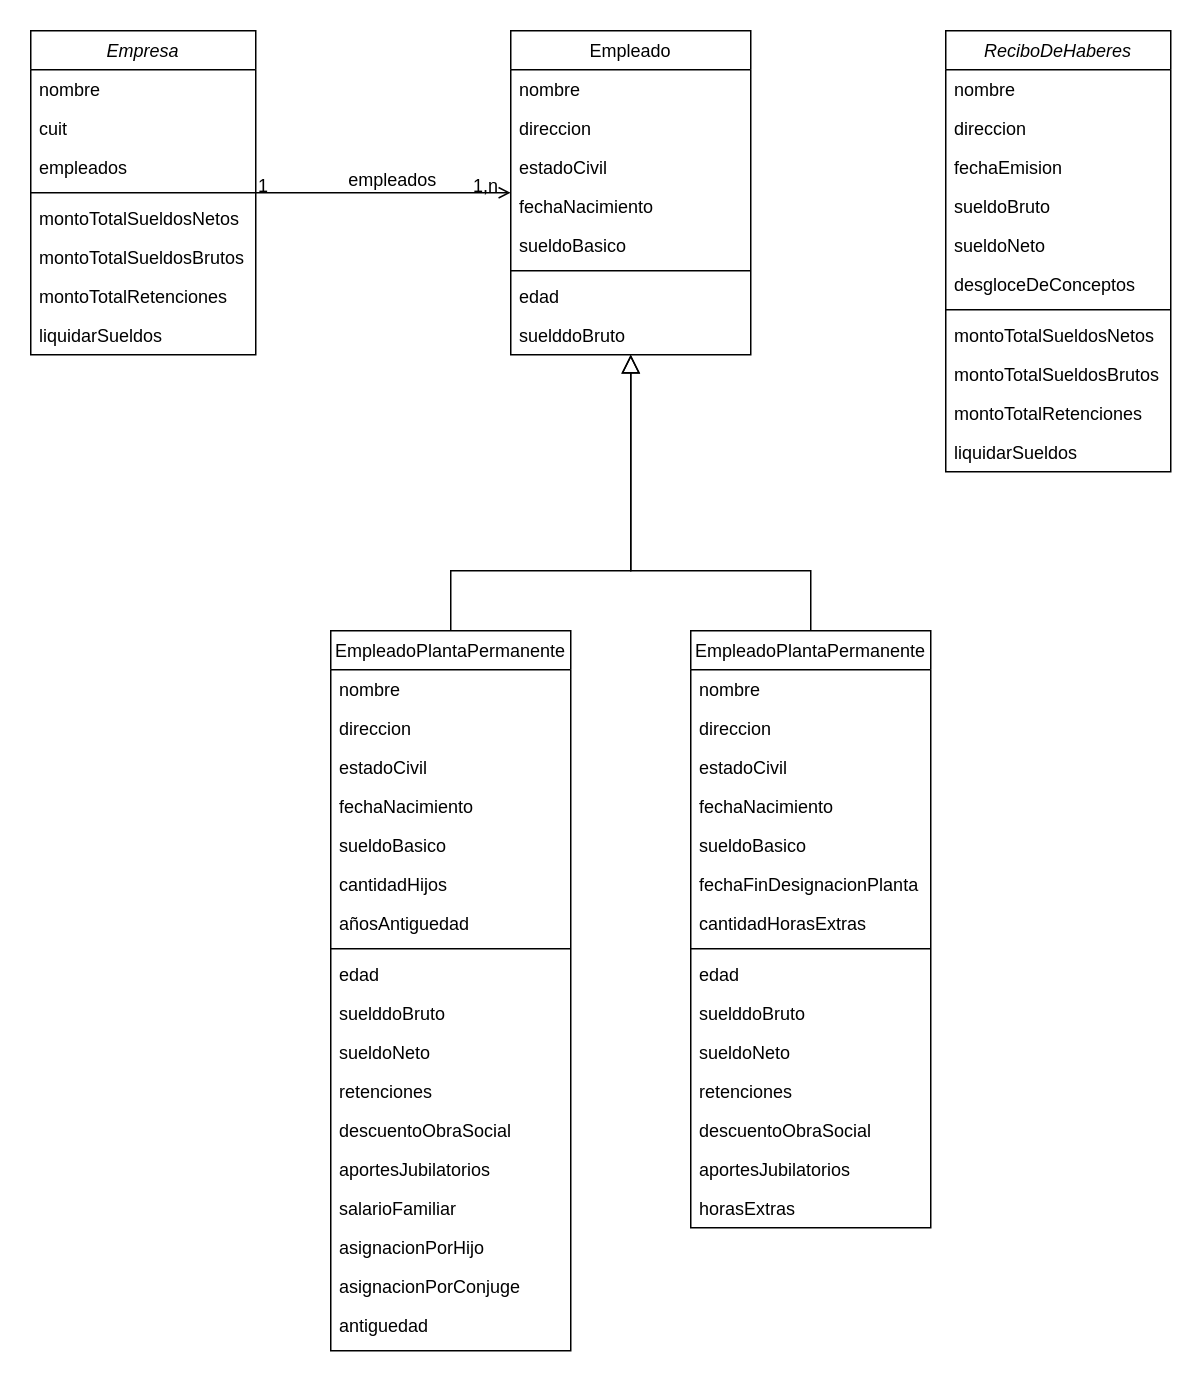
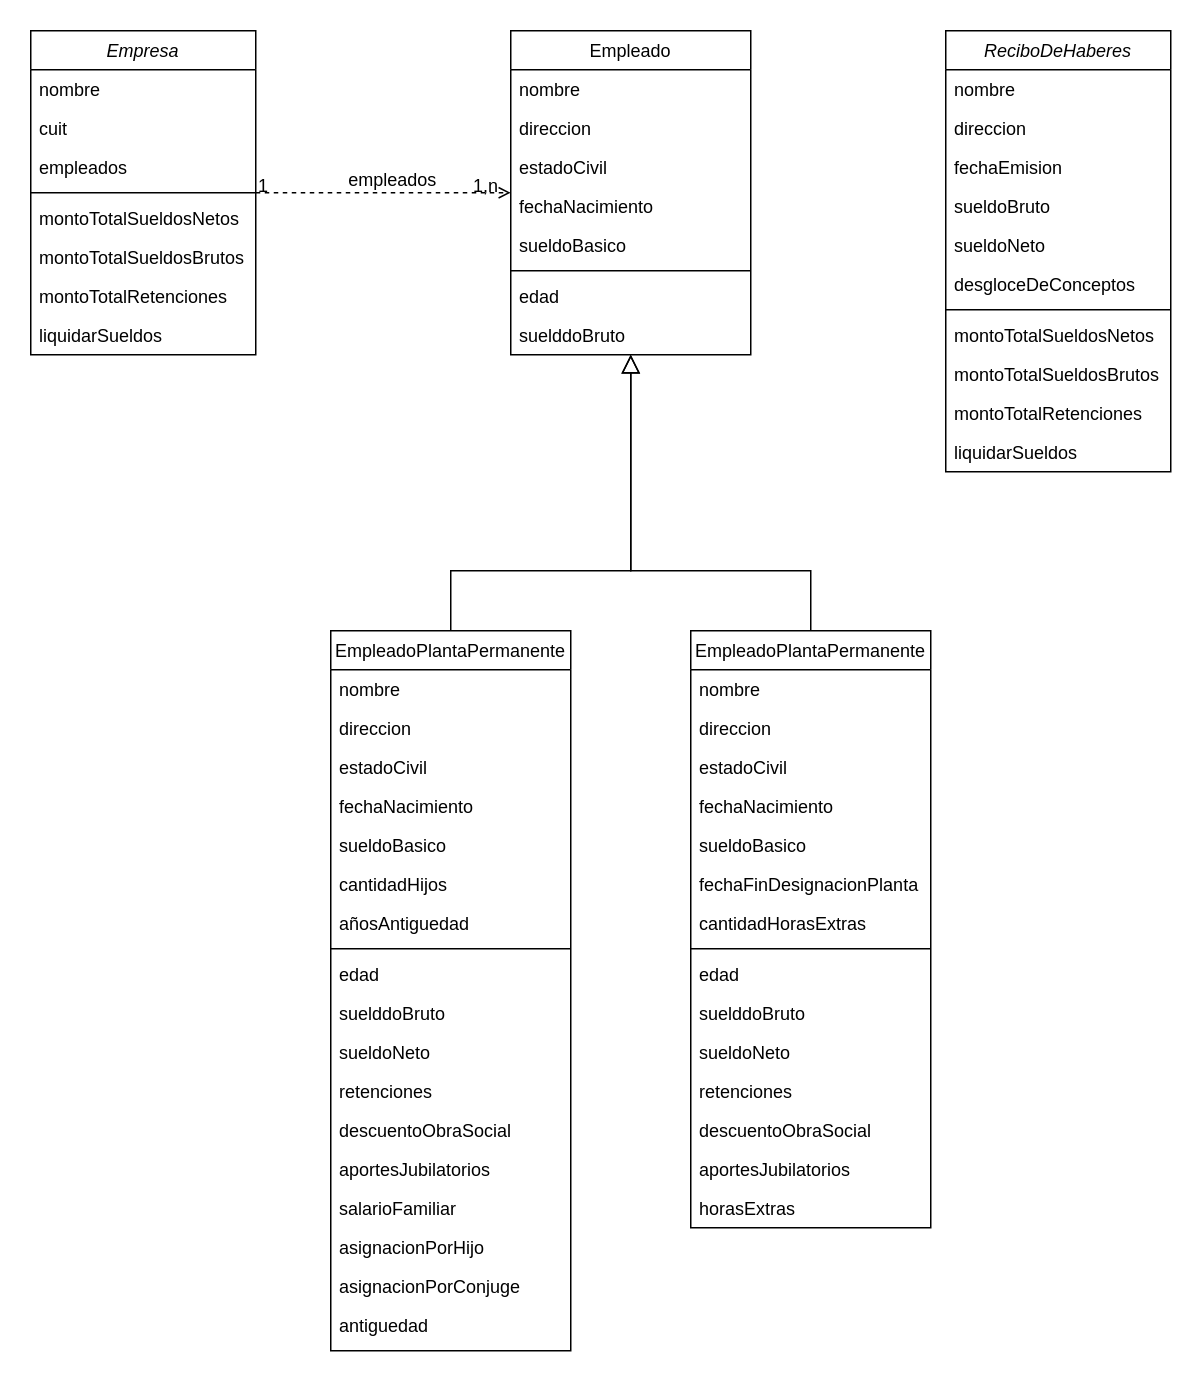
(382, 193) -> (382, 193)
